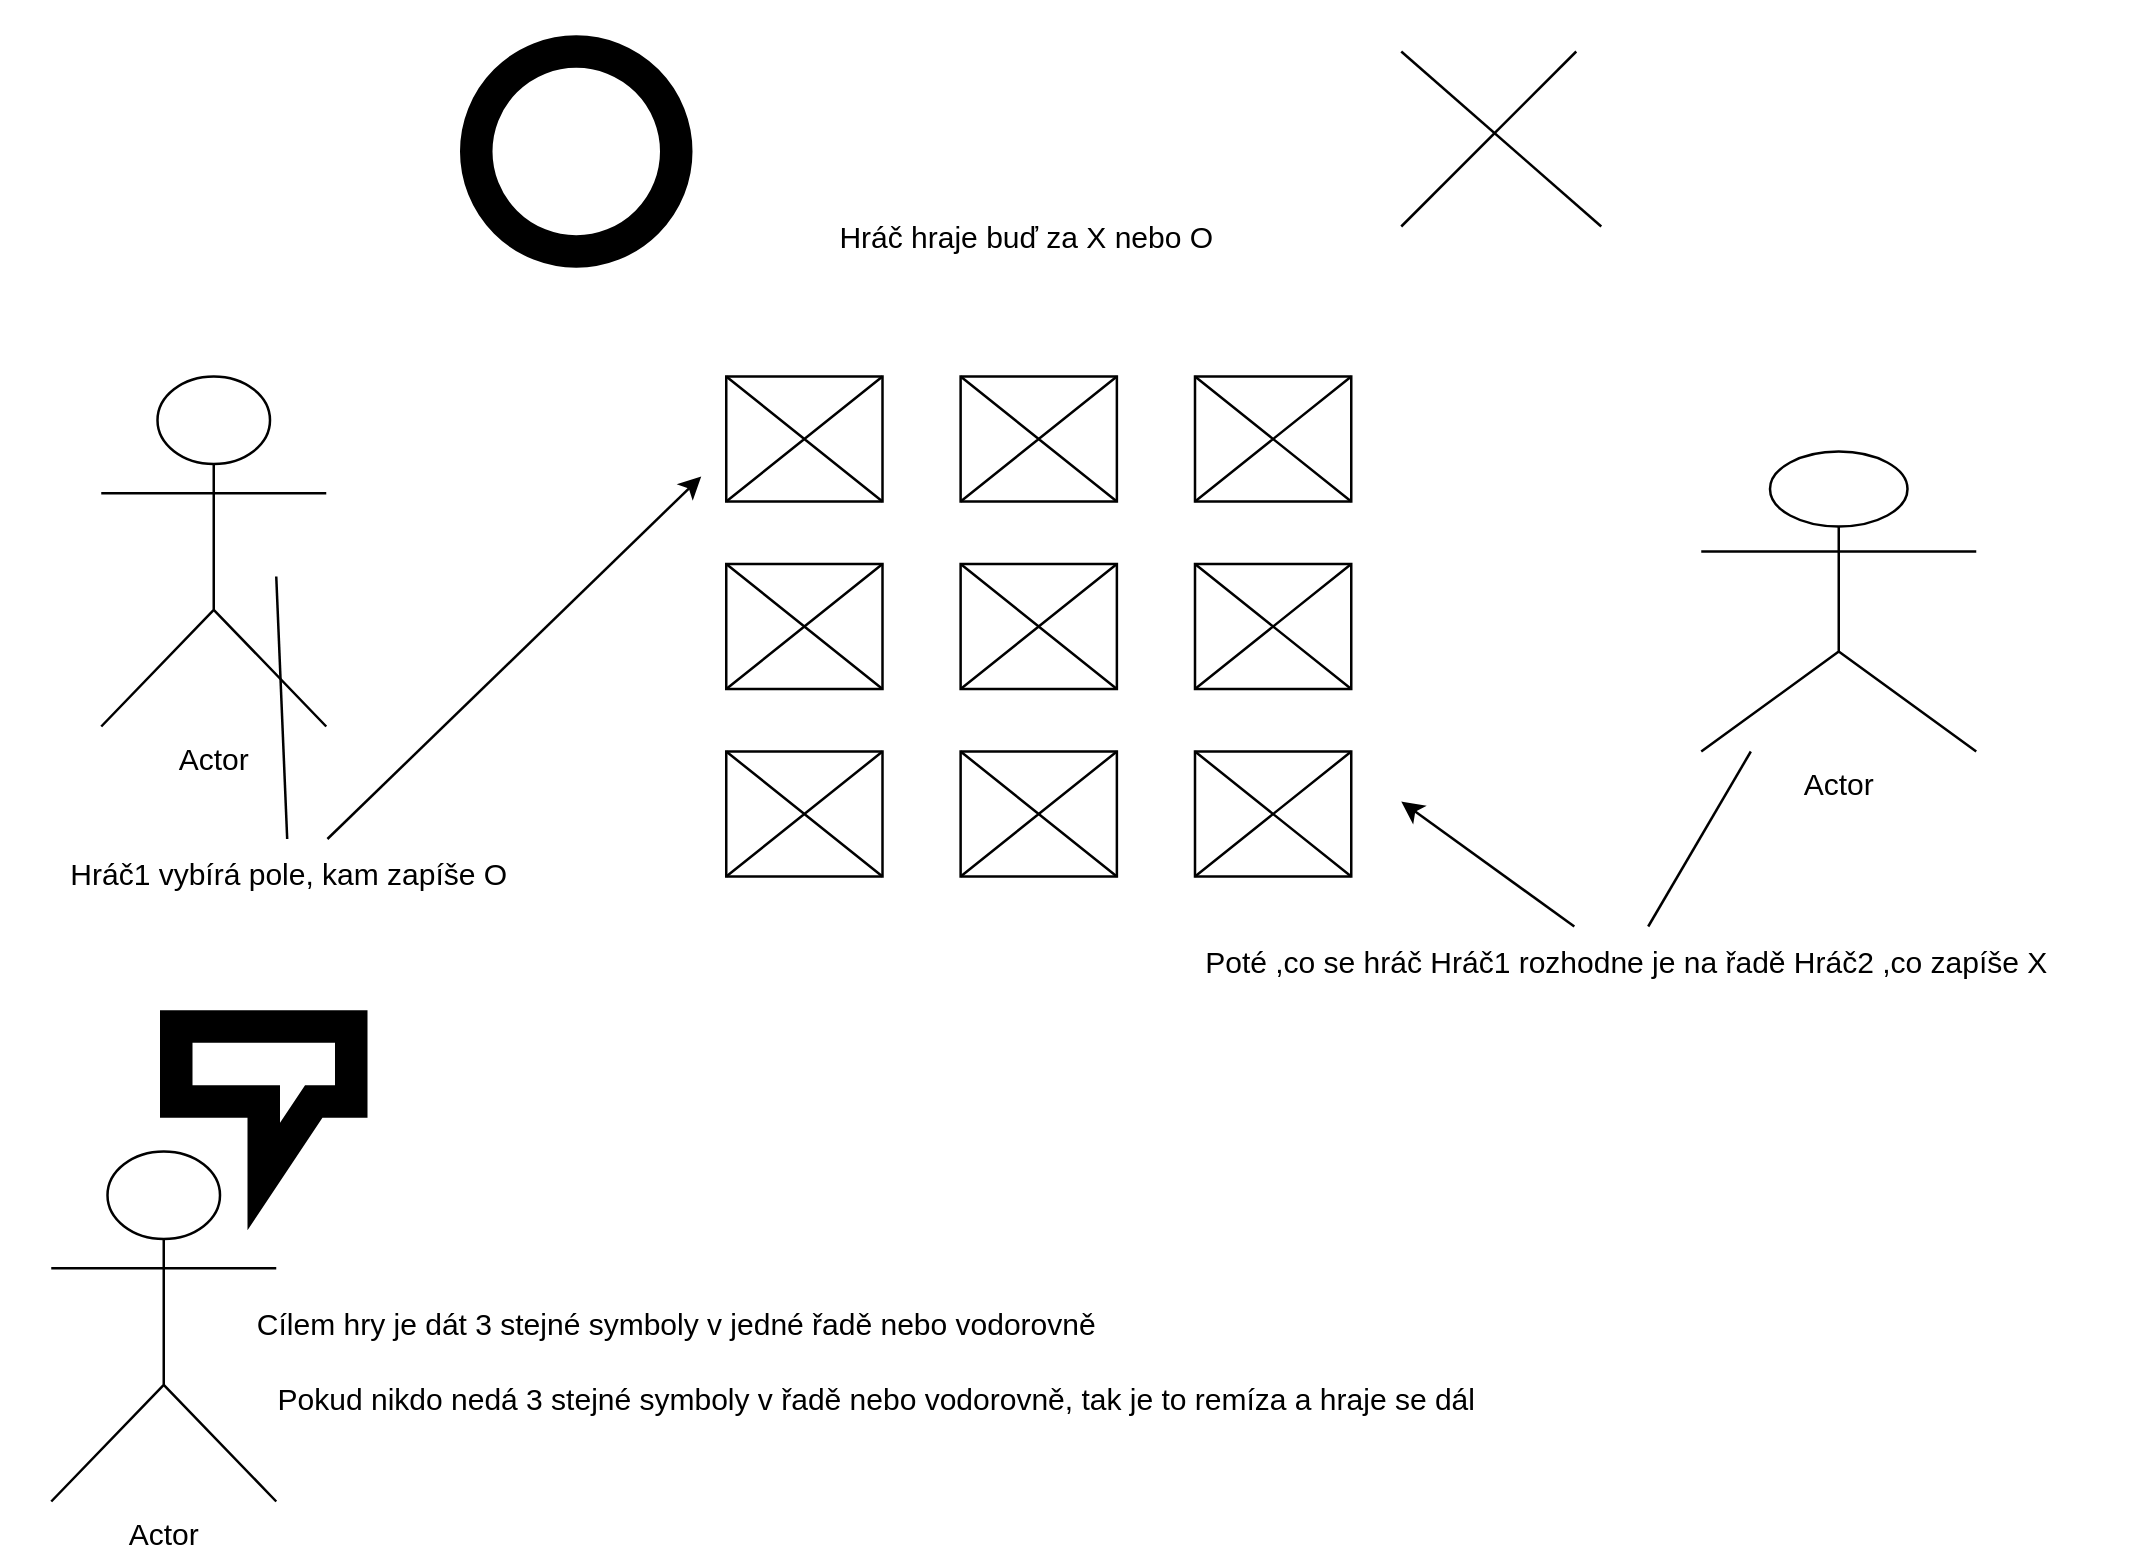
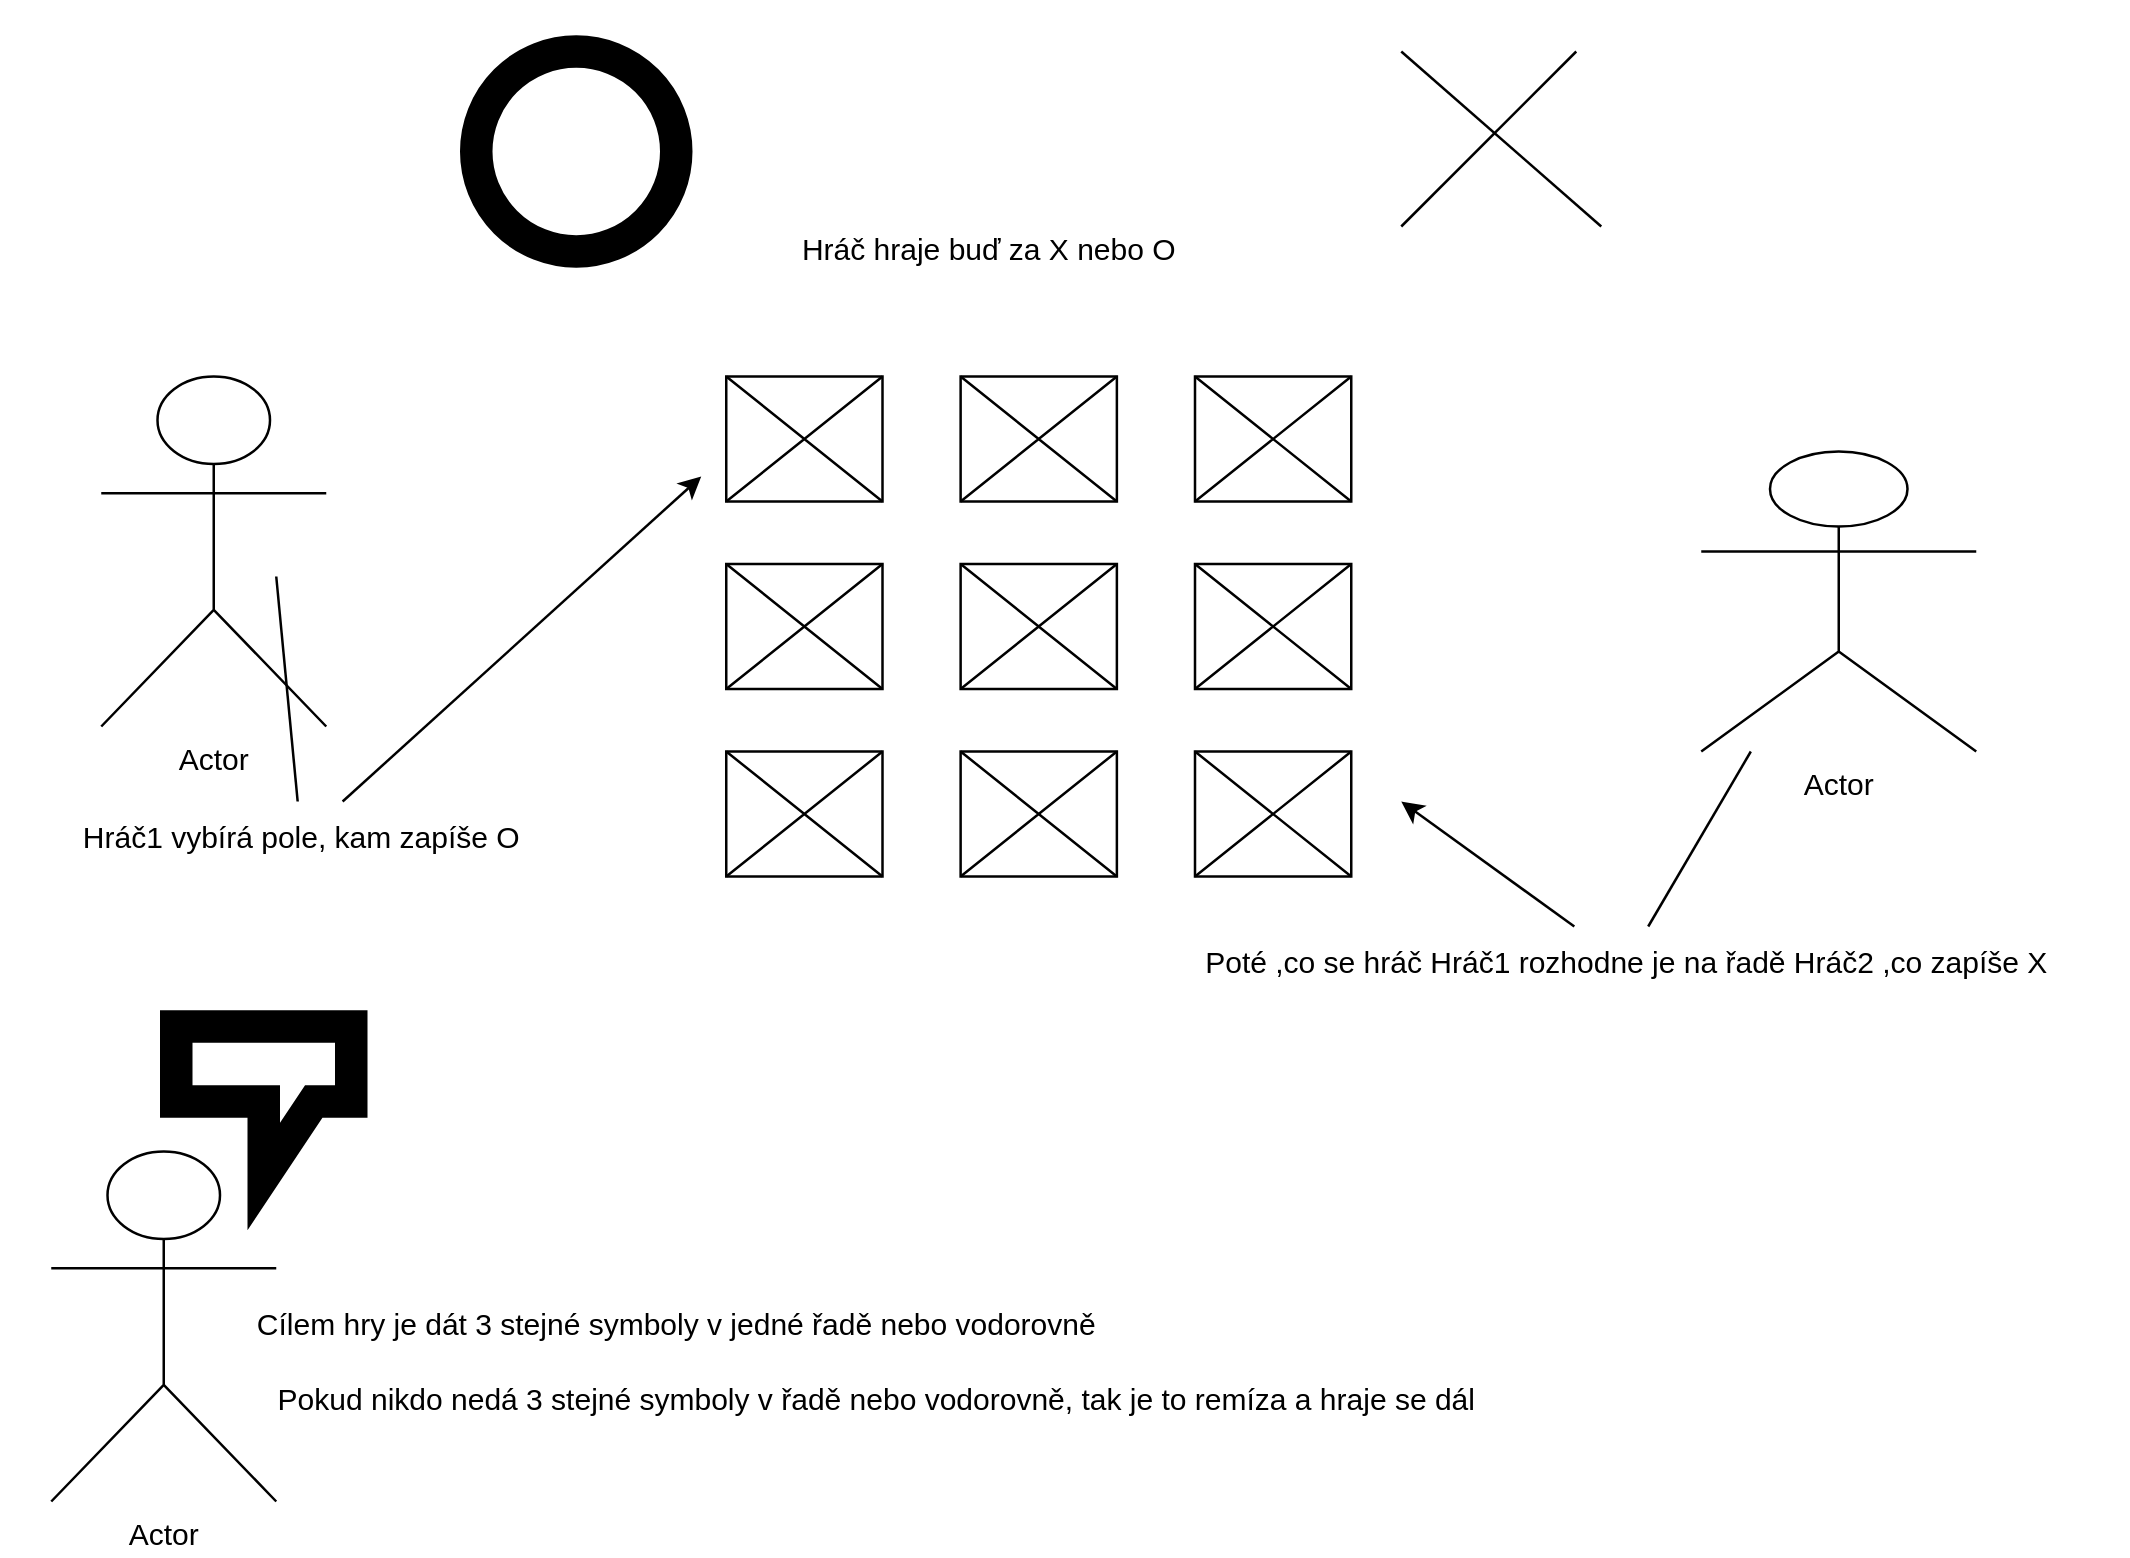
(1026, 239) -> (989, 251)
(289, 876) -> (301, 839)
